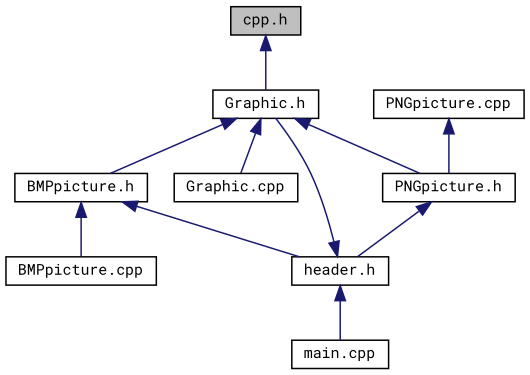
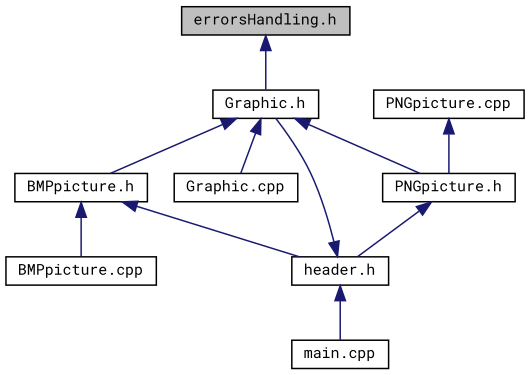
(266, 21) -> (266, 21)
